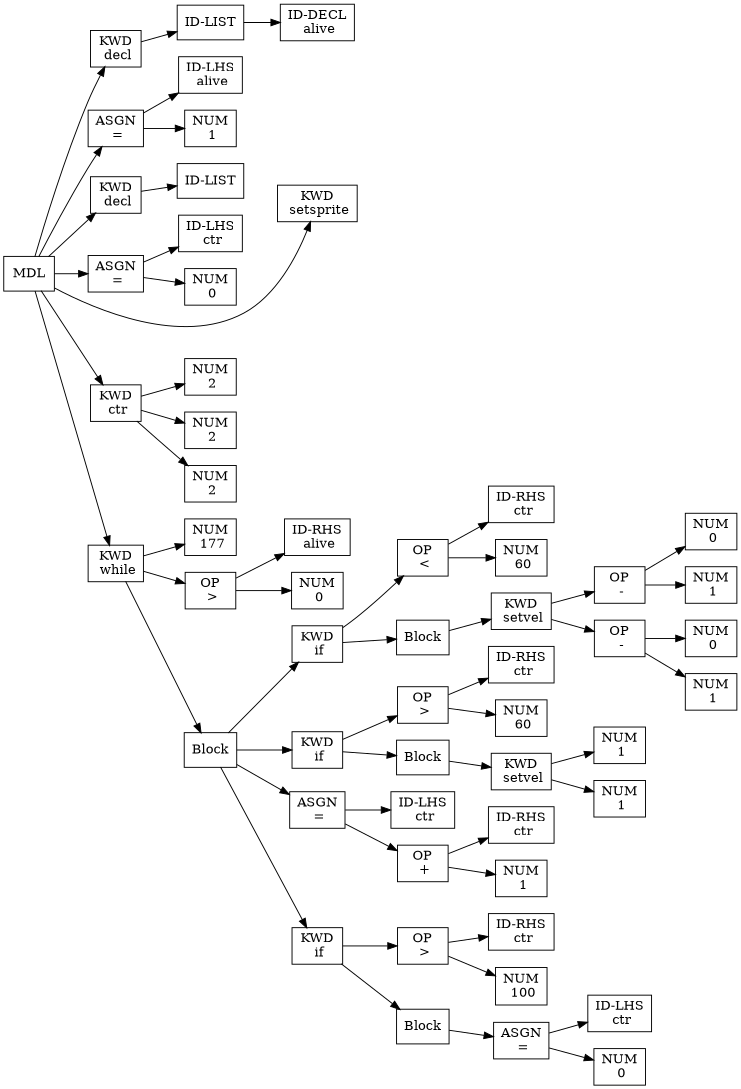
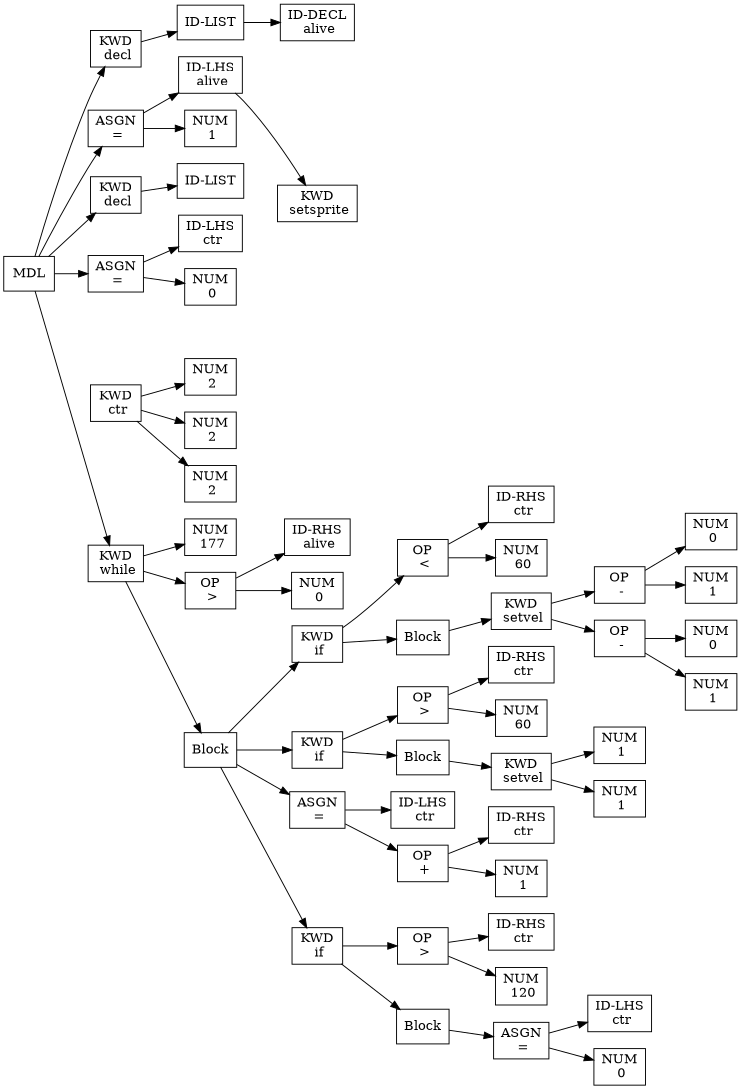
(200, 325) -> (270, 133)
(69, 334) -> none
(521, 986) -> (521, 986)
